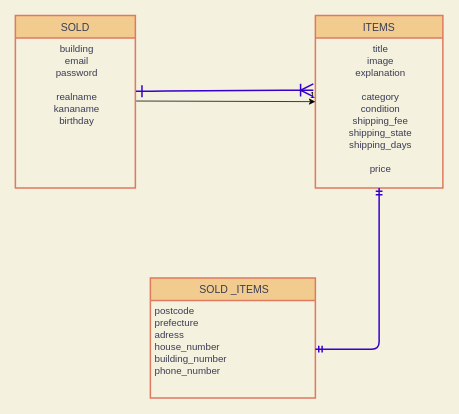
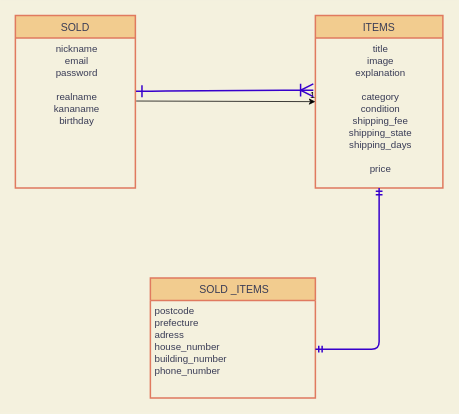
(77, 49) -> (77, 49)
